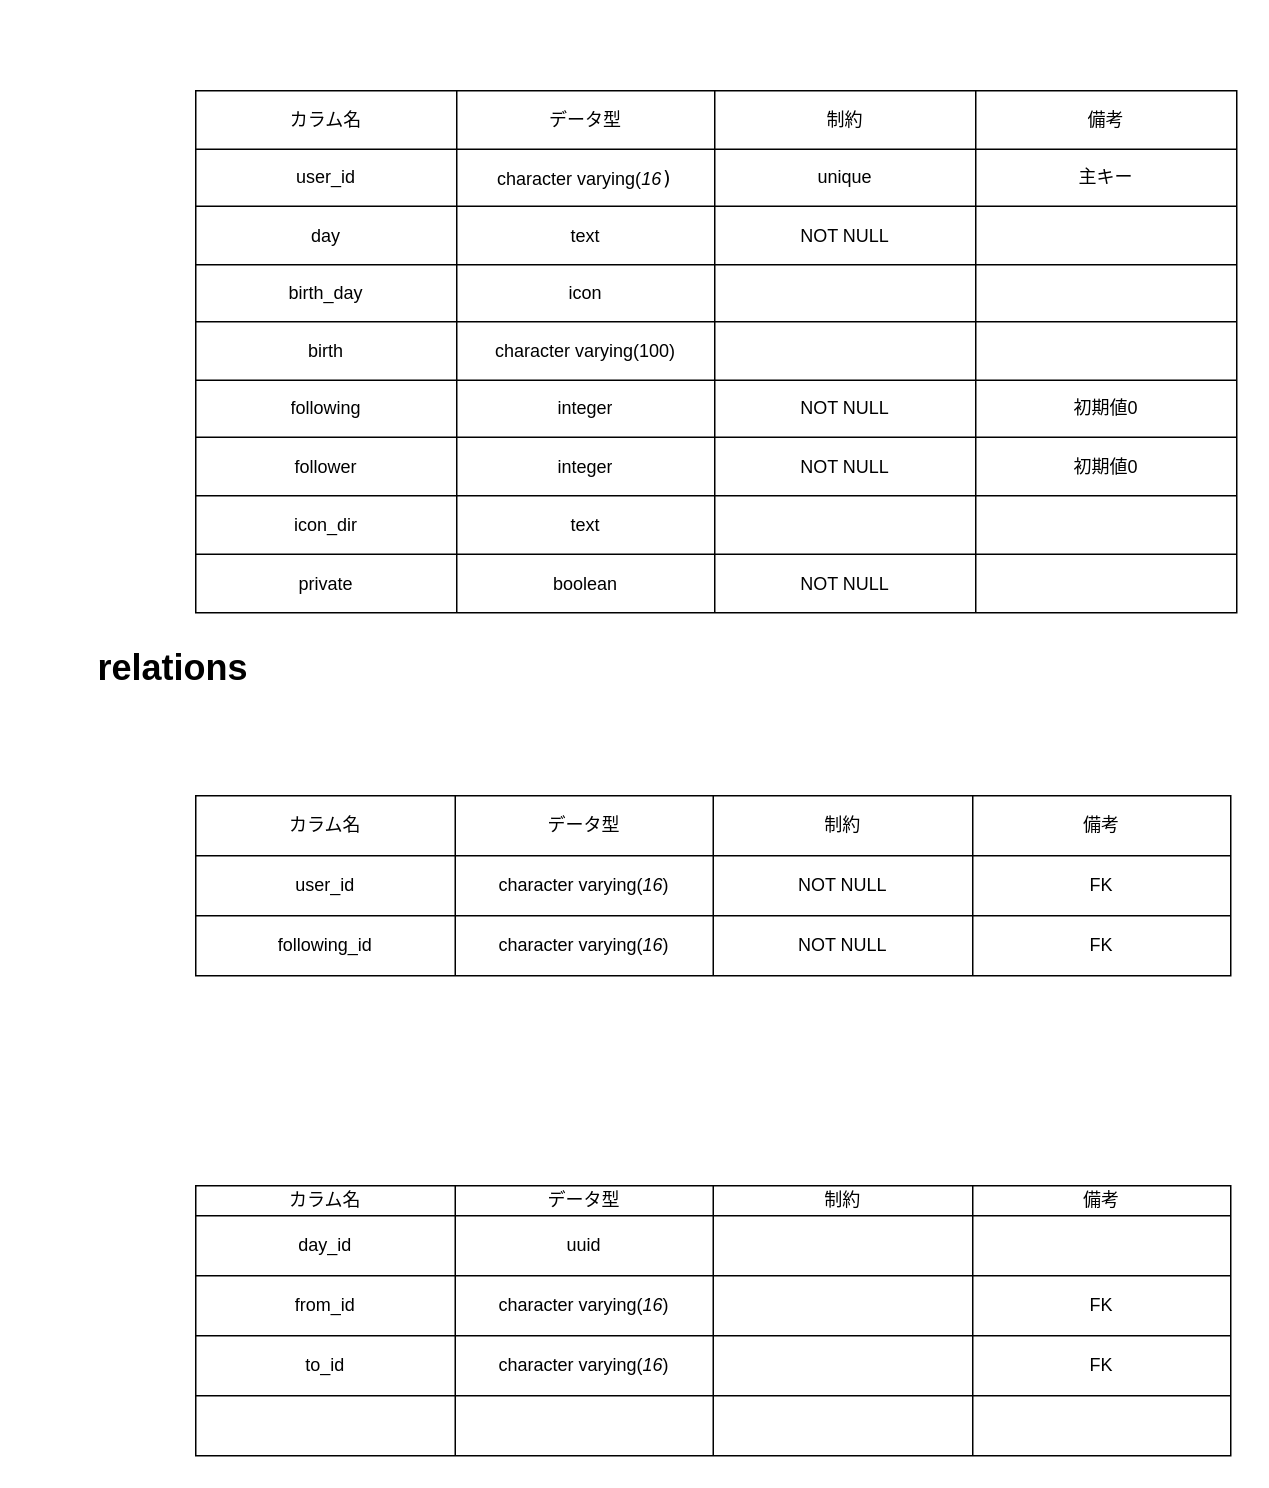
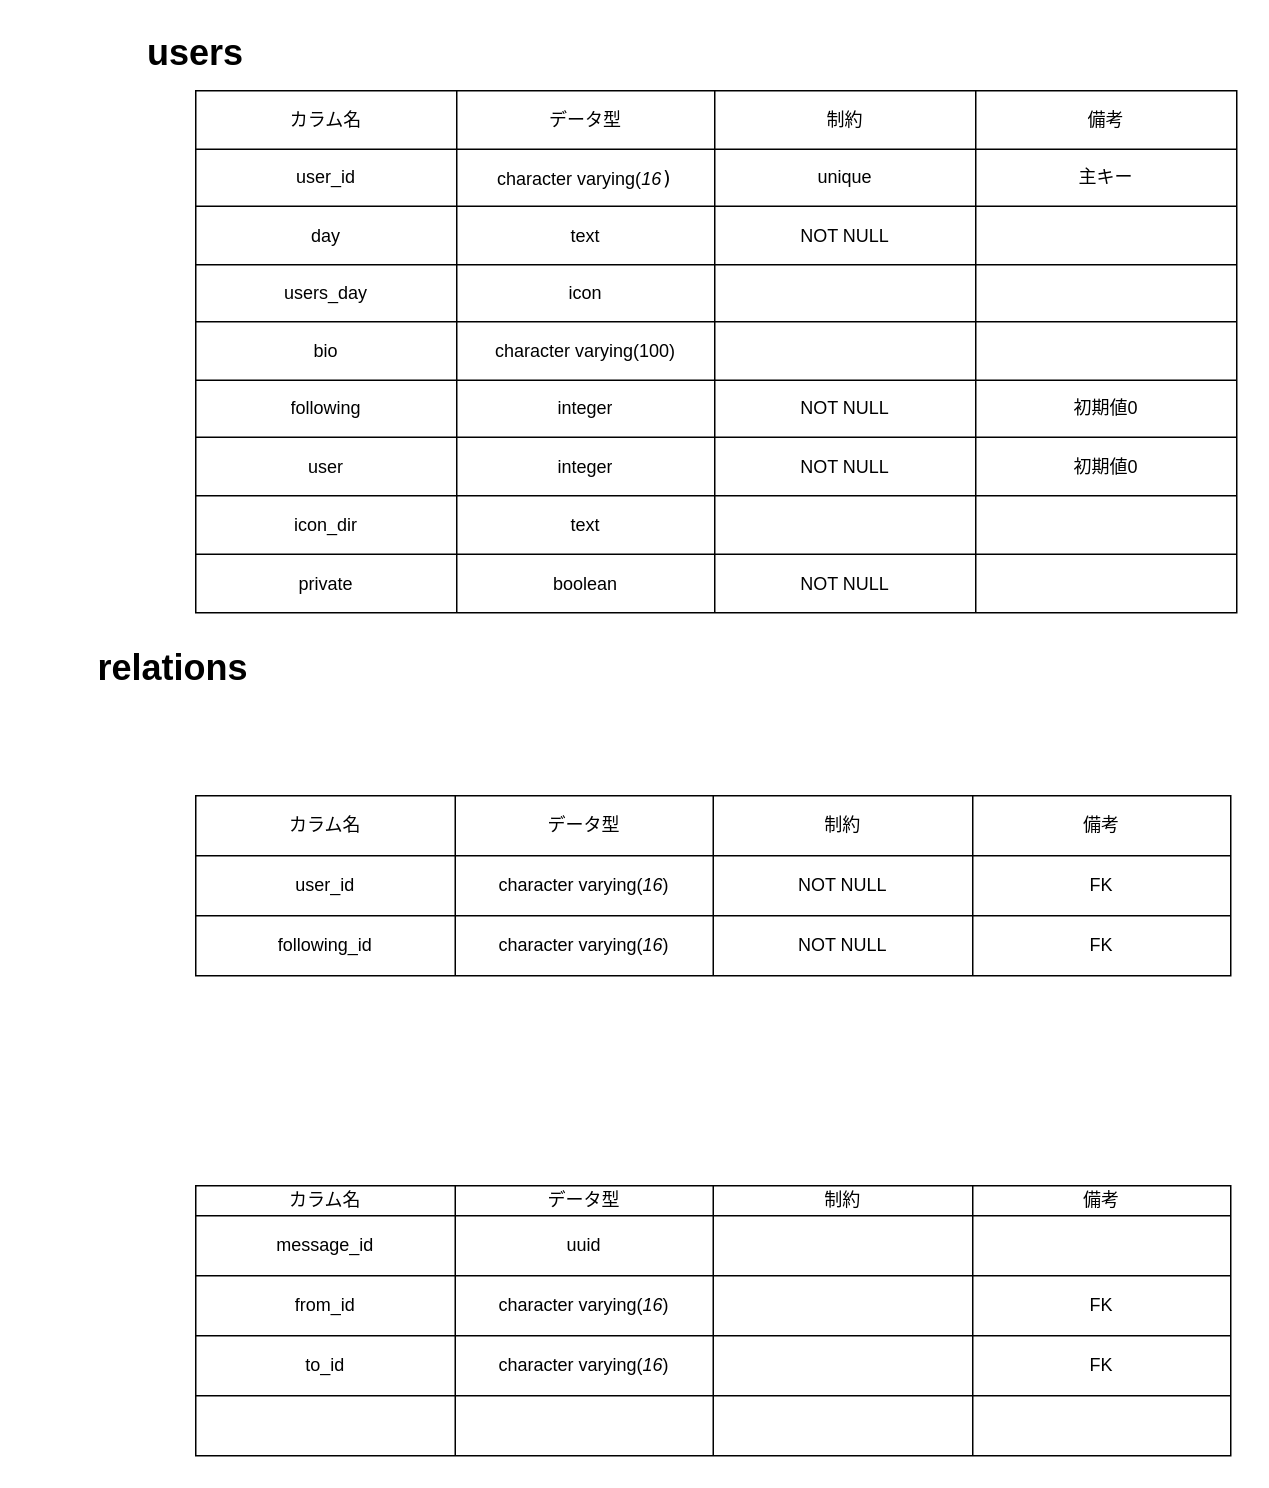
none -> (196, 53)
(326, 293) -> (326, 293)
(326, 352) -> (326, 352)
(326, 467) -> (326, 467)
(326, 1246) -> (326, 1246)
